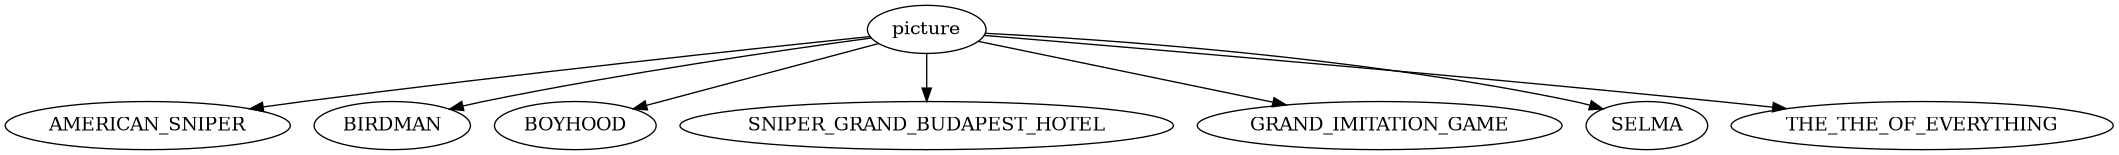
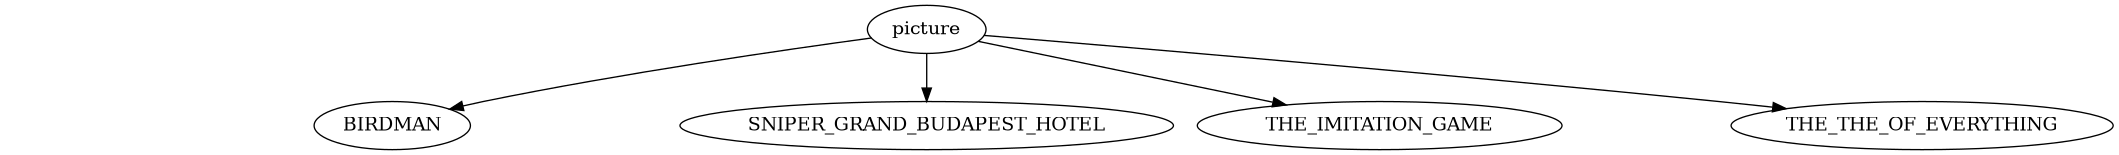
(148, 126) -> none
(575, 126) -> none
(1380, 126) -> (1380, 126)
(1647, 126) -> none
